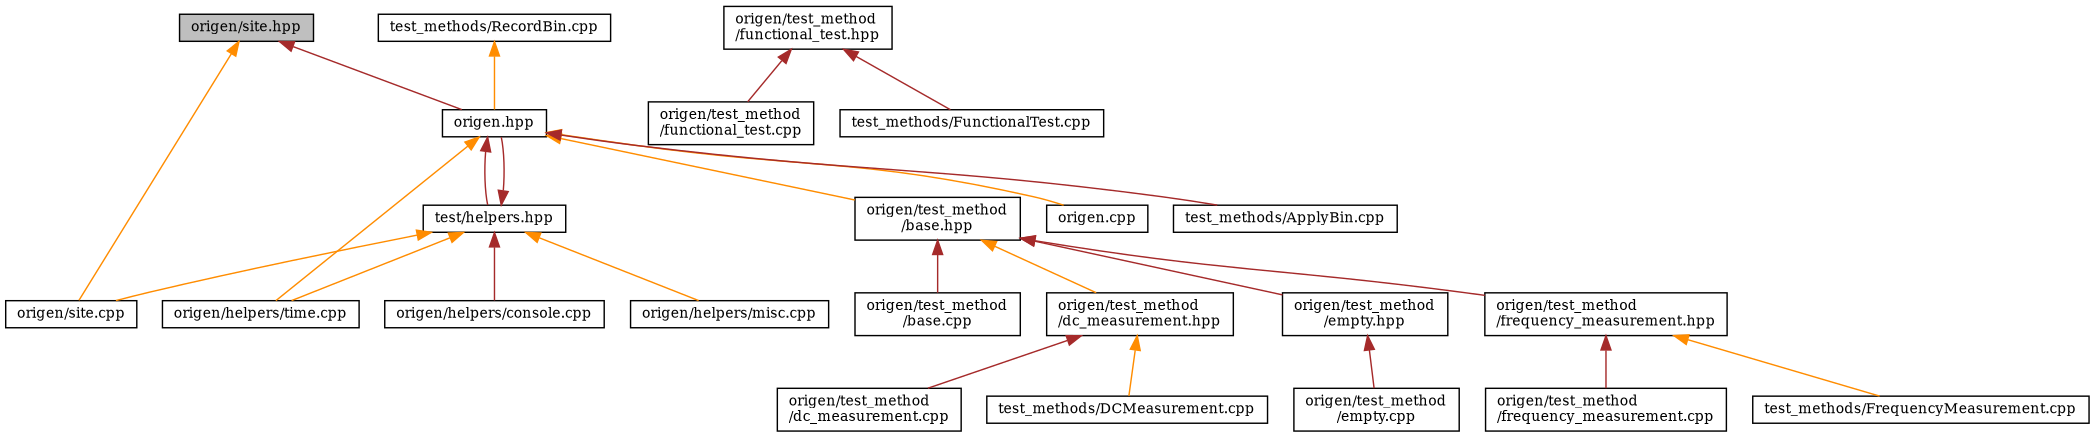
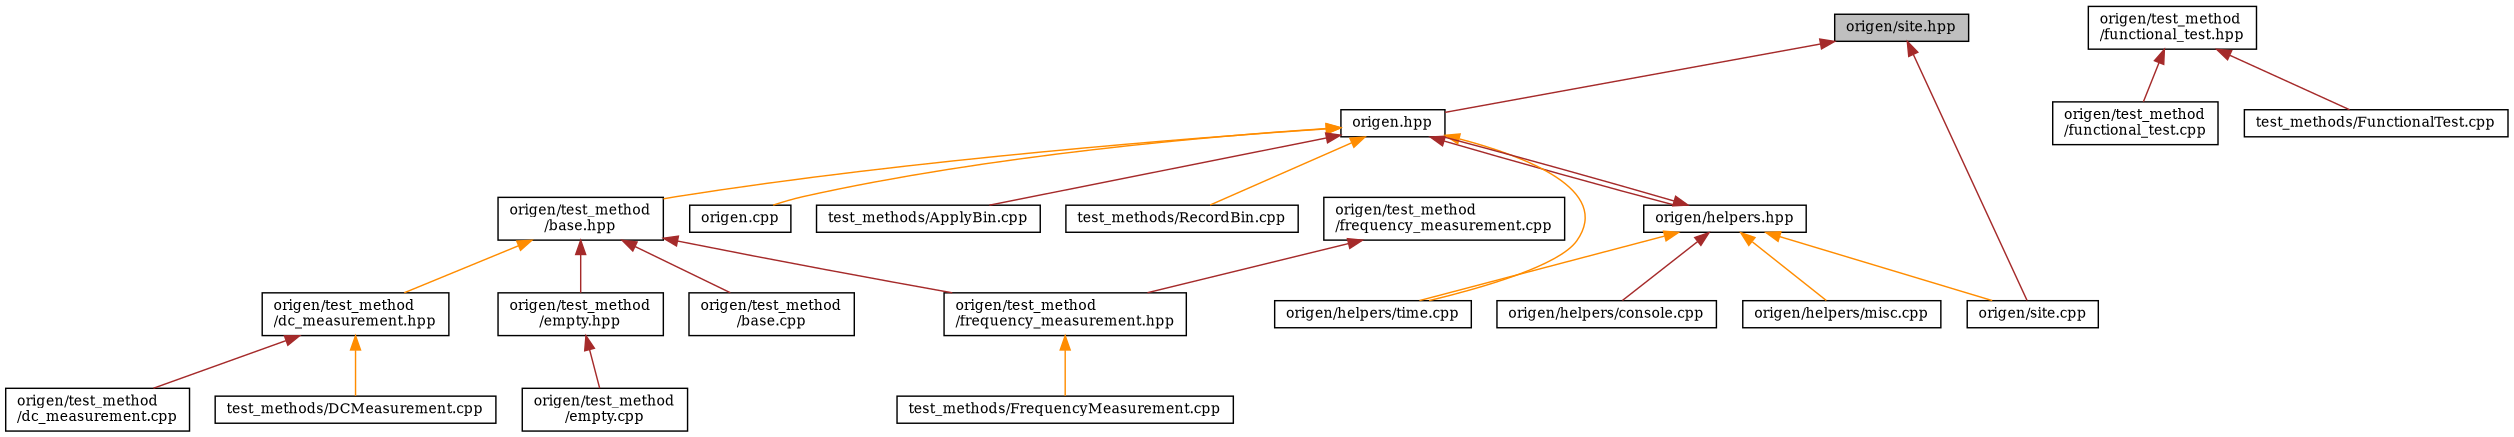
(494, 83) -> (1281, 174)
(155, 177) -> (1970, 177)
(494, 219) -> (1725, 219)
(1606, 369) -> (1248, 268)
